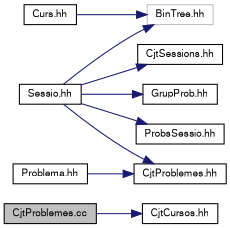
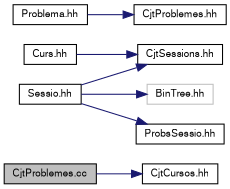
(106, 15) -> (102, 54)
(180, 94) -> none
(102, 134) -> none
